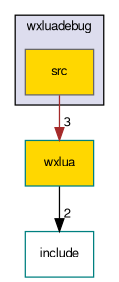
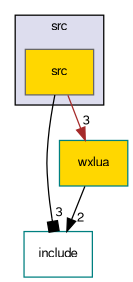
(59, 27) -> (59, 27)
none -> (47, 157)
